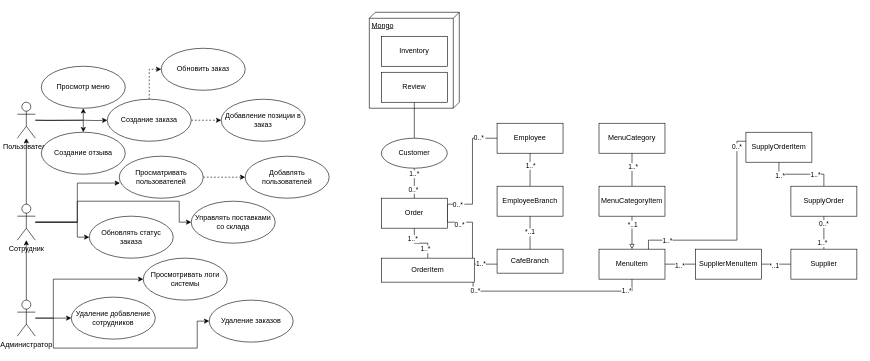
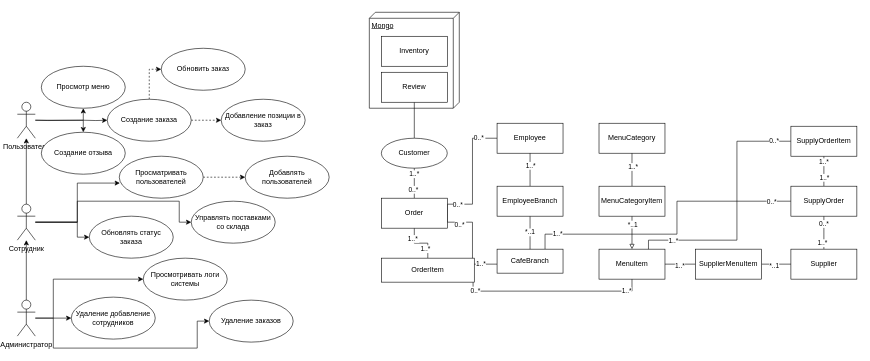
(779, 147) -> (824, 141)
none -> (733, 201)
